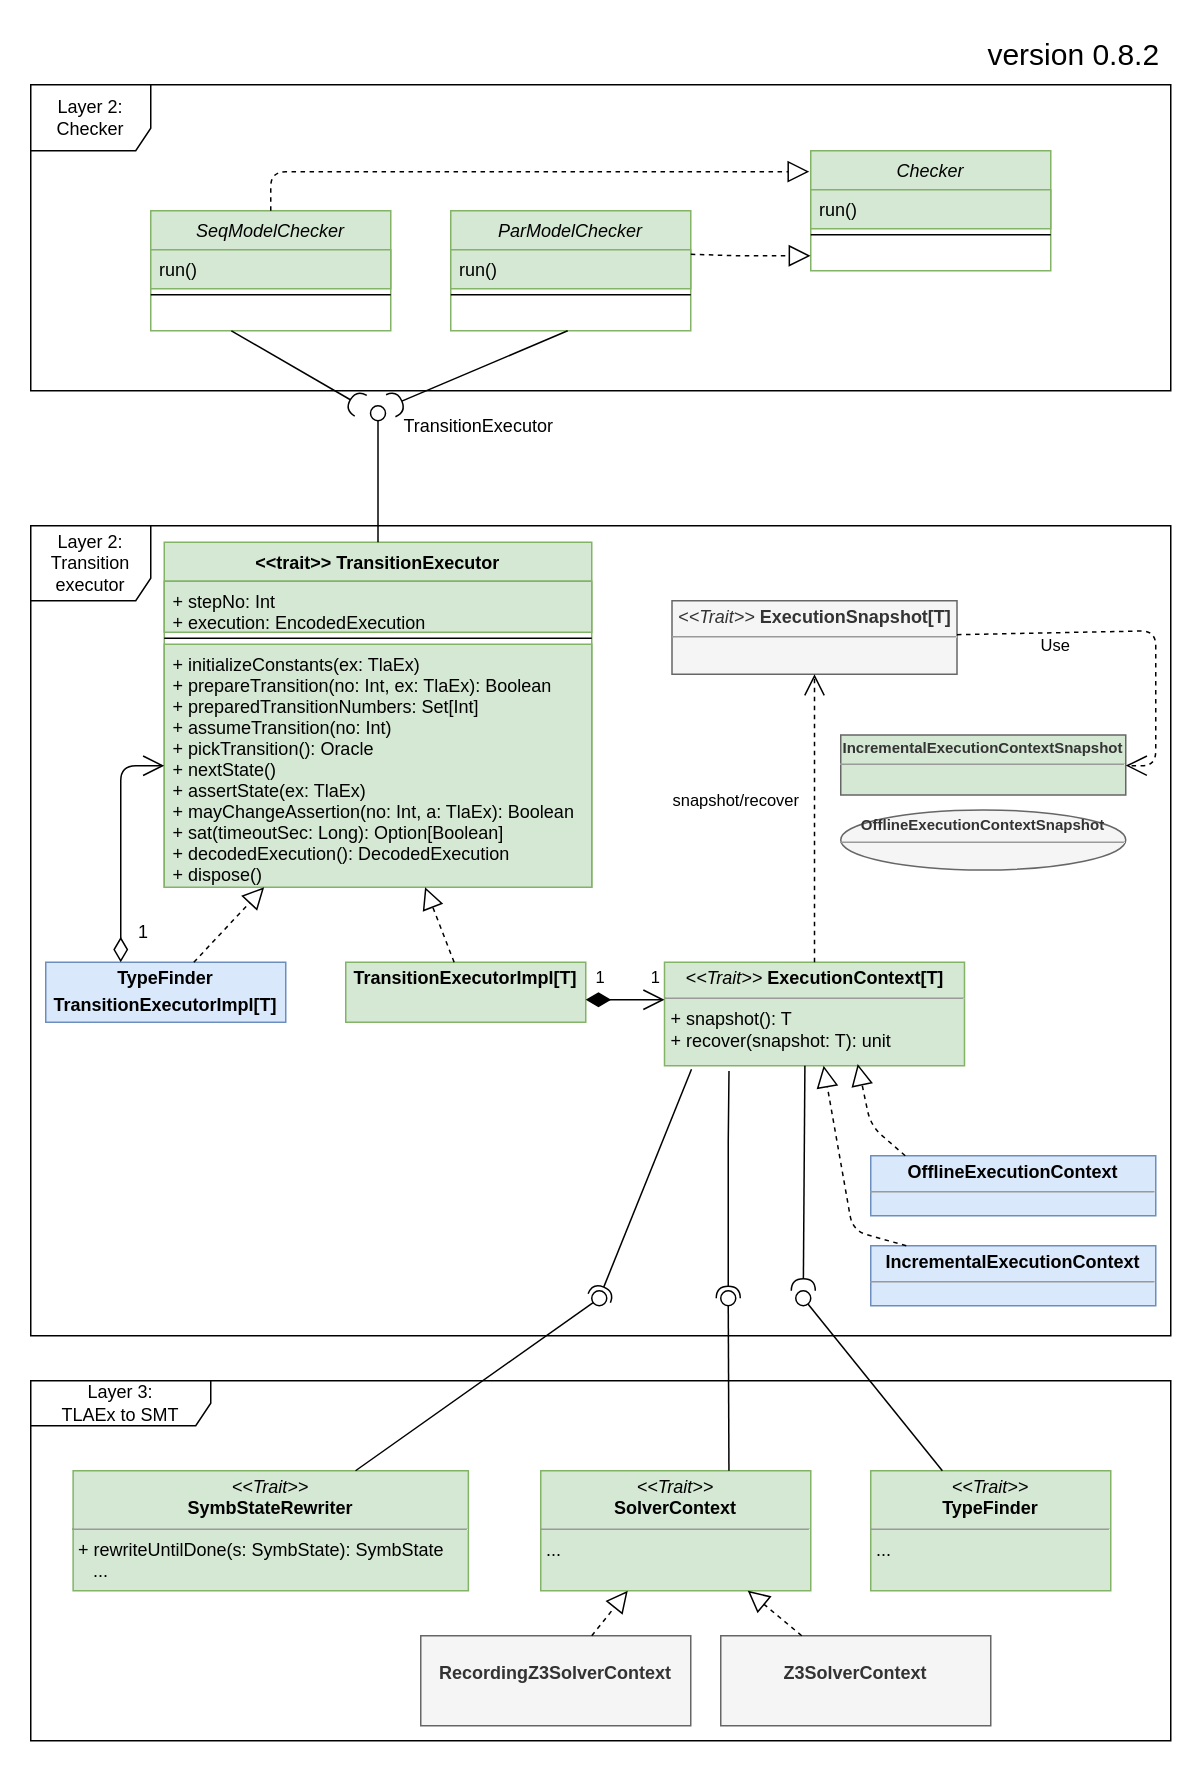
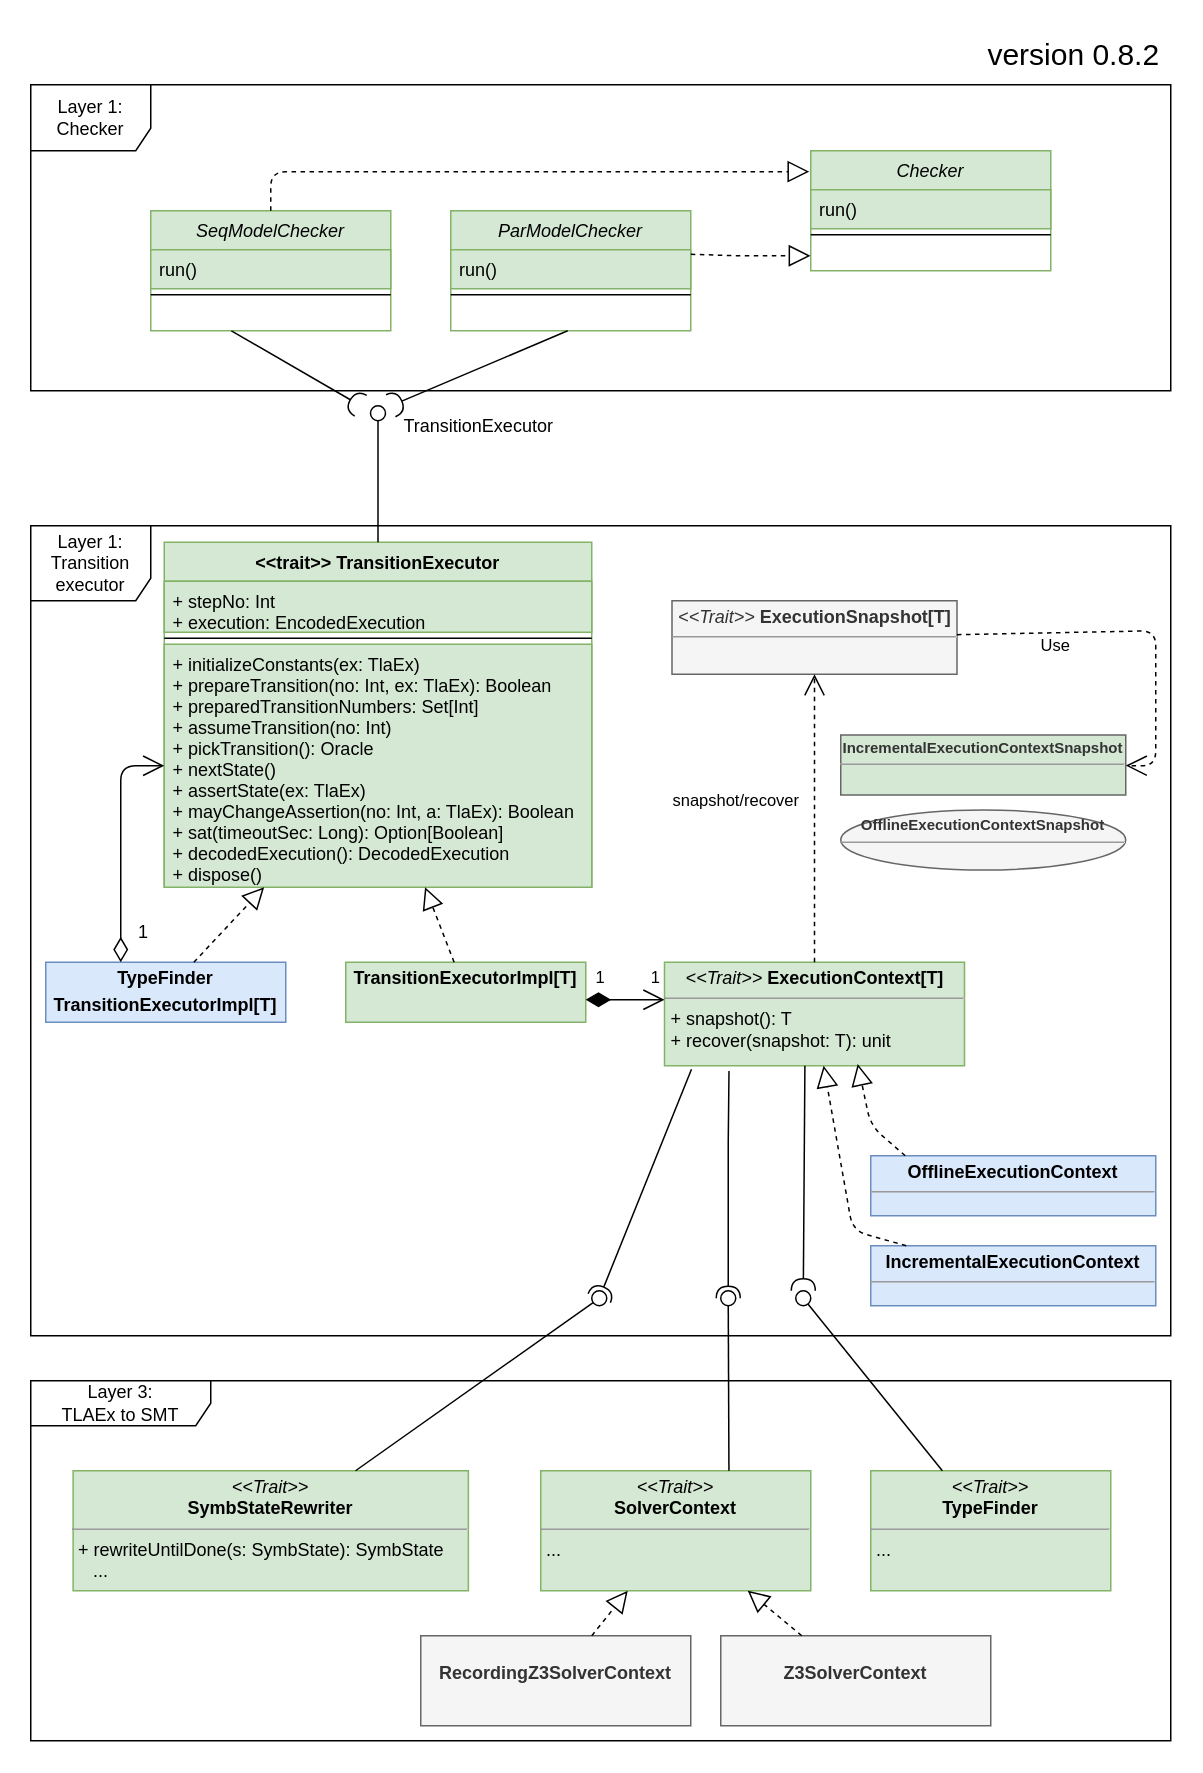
(91, 118) -> (91, 118)
(91, 563) -> (91, 563)
